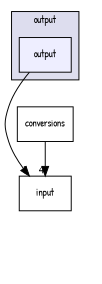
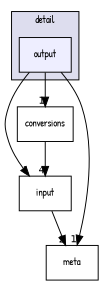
(45, 21) -> (45, 21)
none -> (45, 86)
none -> (72, 263)
